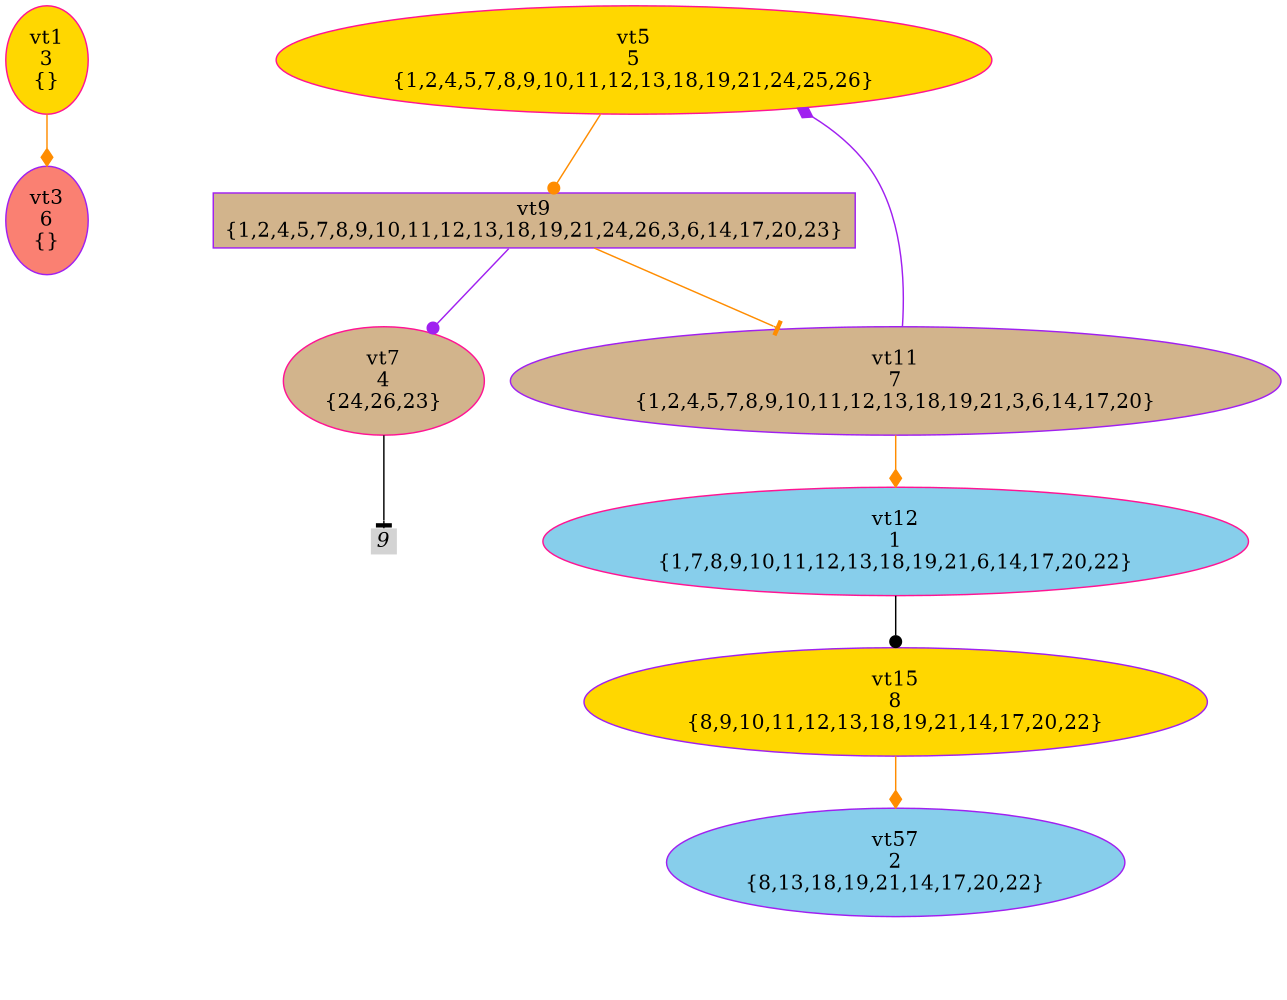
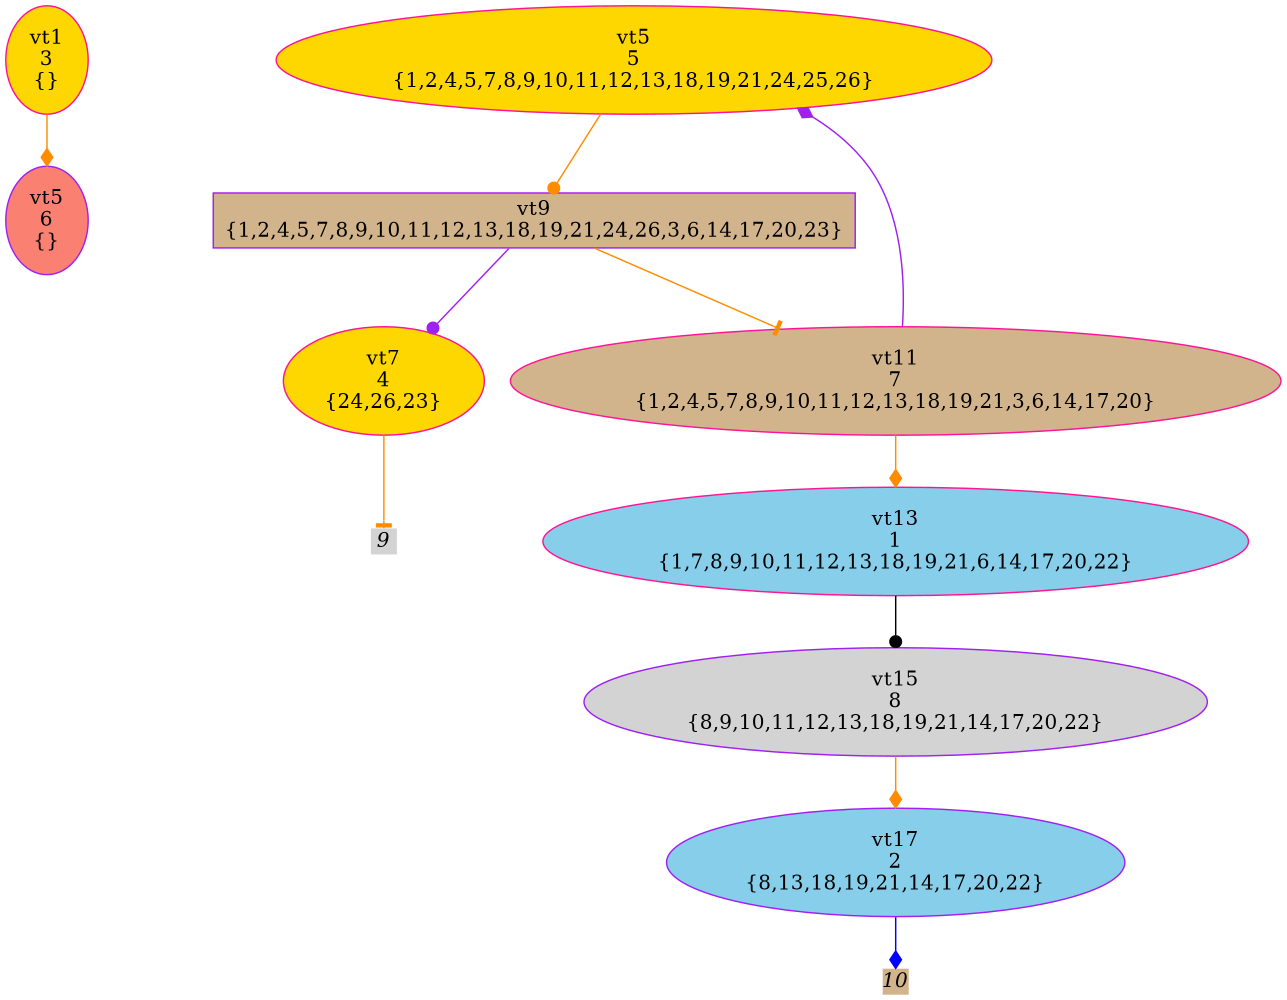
(47, 220) -> (47, 220)
(384, 381) -> (384, 381)
(896, 381) -> (896, 381)
(384, 478) -> (384, 478)
(896, 541) -> (896, 541)
(896, 702) -> (896, 702)
(896, 862) -> (896, 862)
none -> (896, 982)
